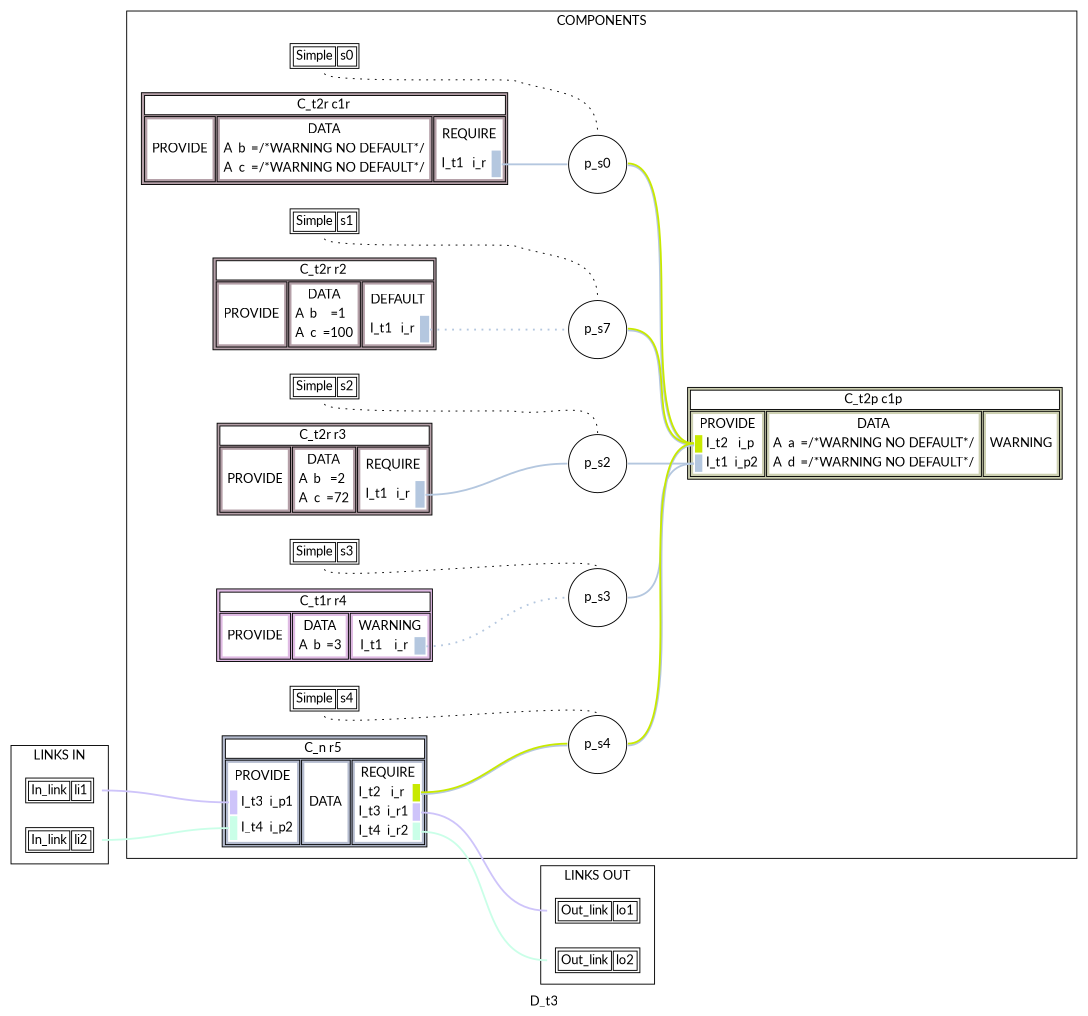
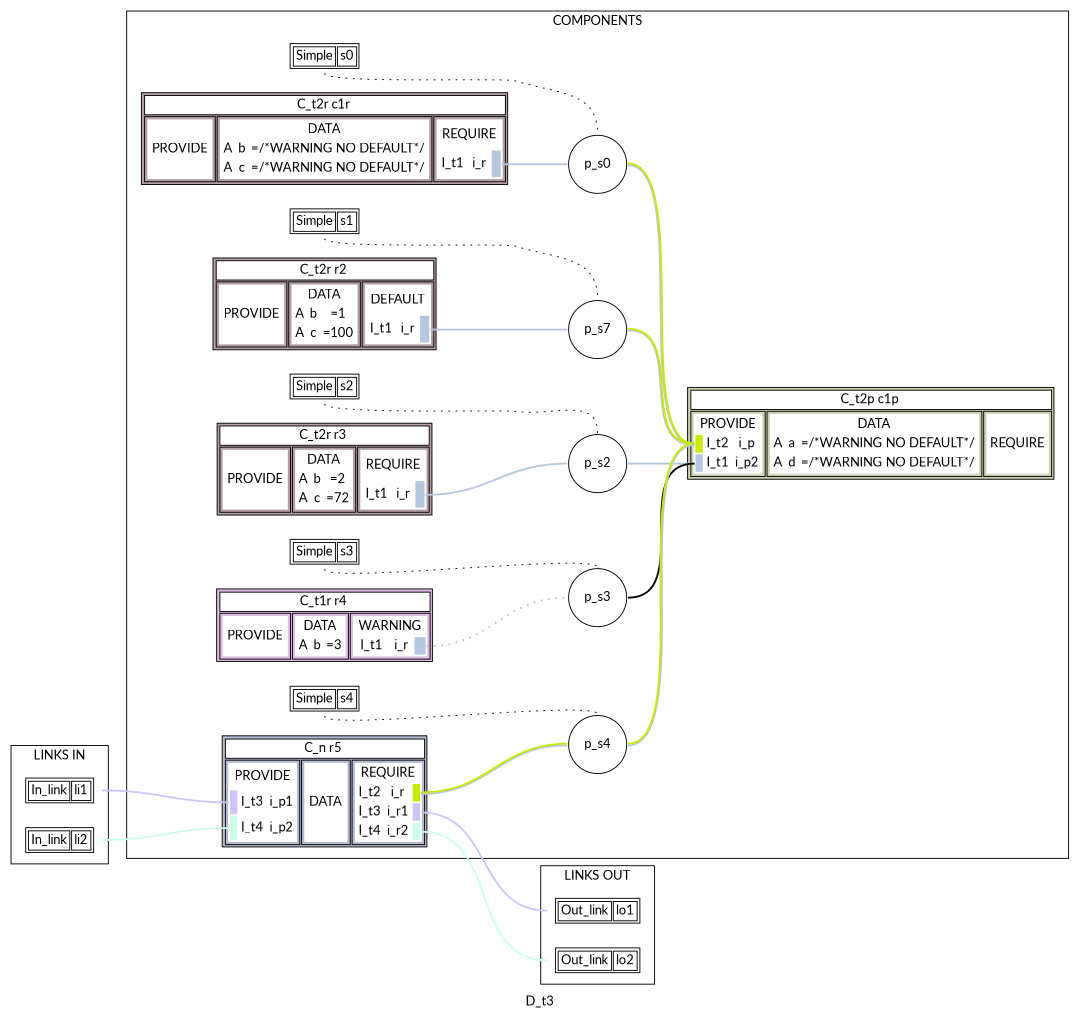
(499, 330) -> (499, 330)
(1021, 443) -> (1018, 443)
(661, 531) -> (661, 531)
